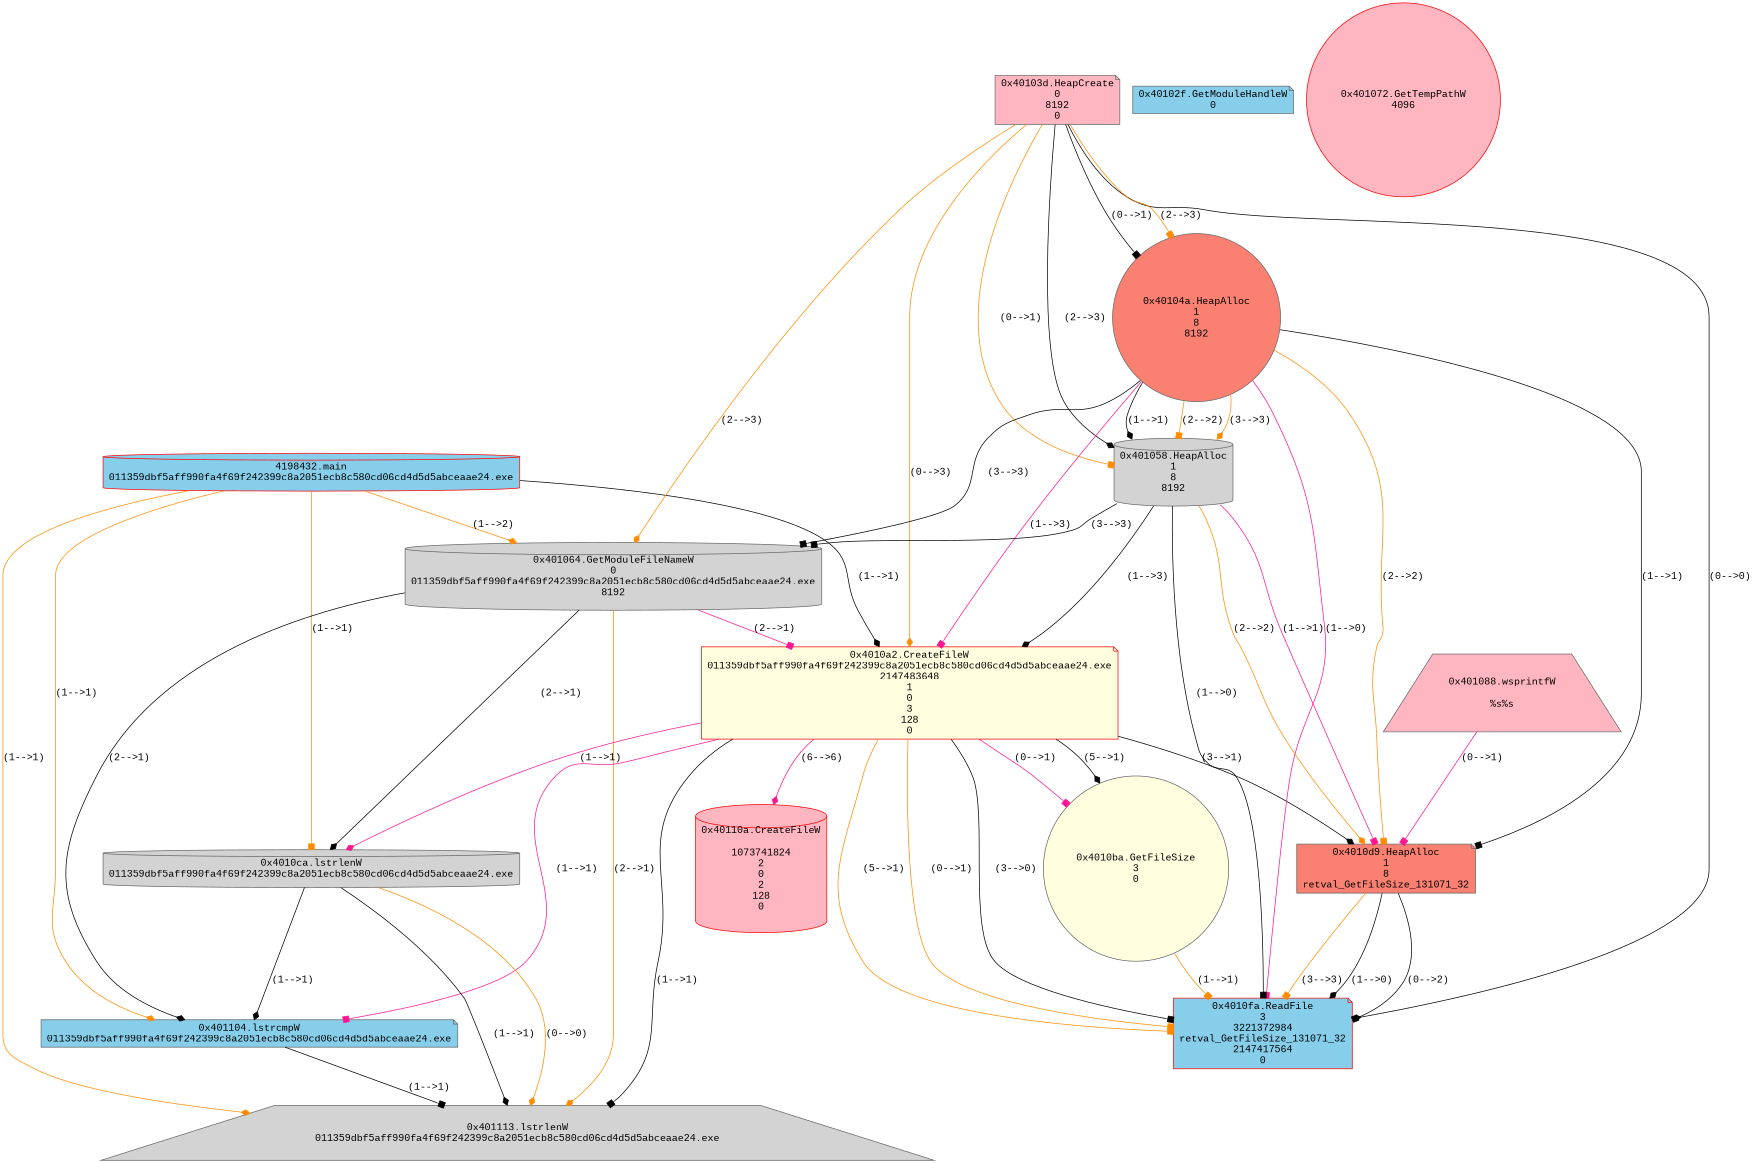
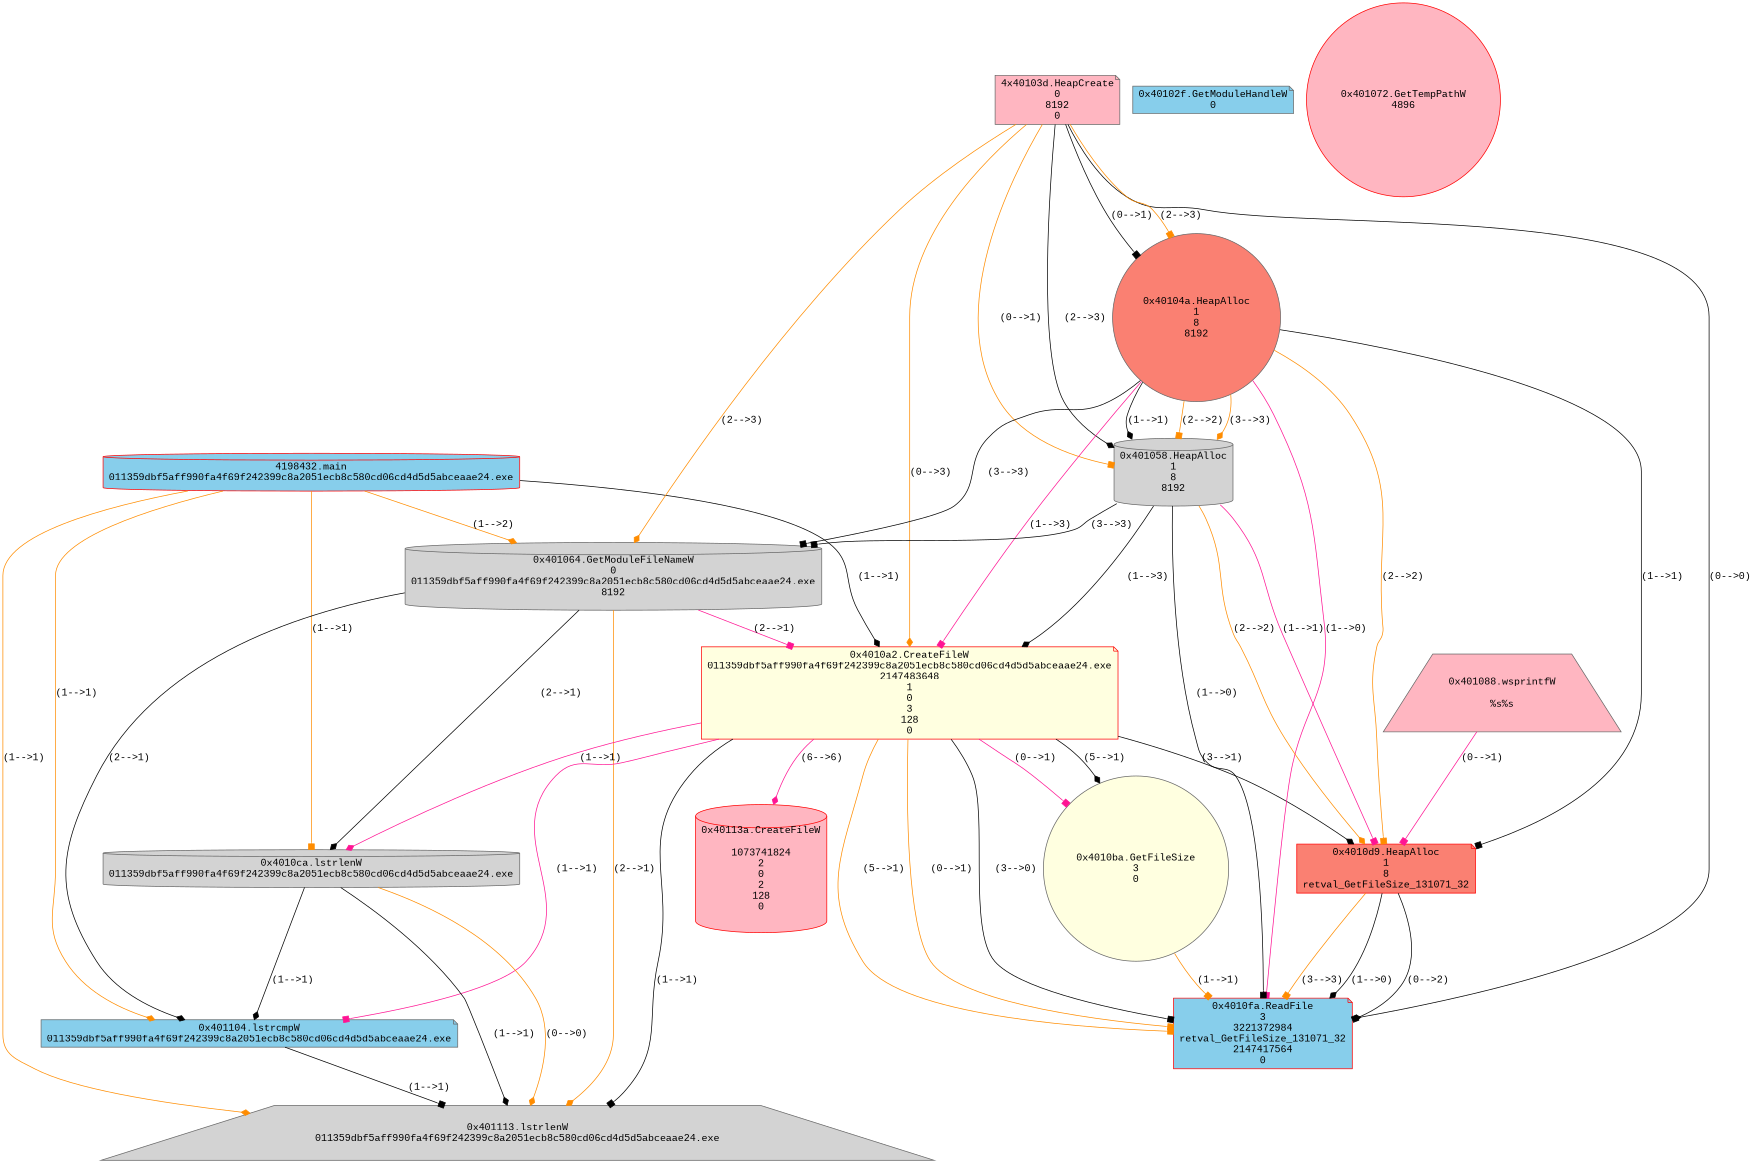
(1057, 100) -> (1057, 100)
(1403, 100) -> (1403, 100)
(761, 869) -> (761, 869)
(1386, 869) -> (1386, 869)
